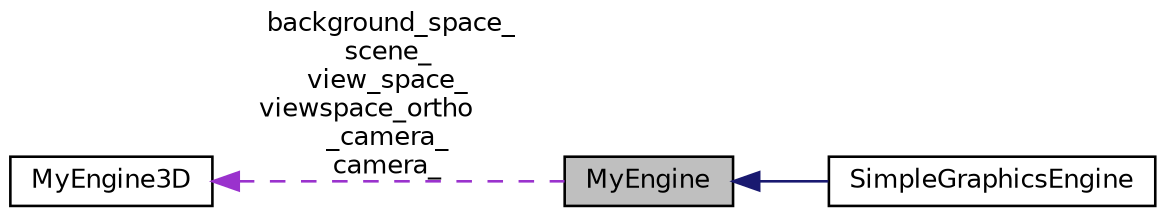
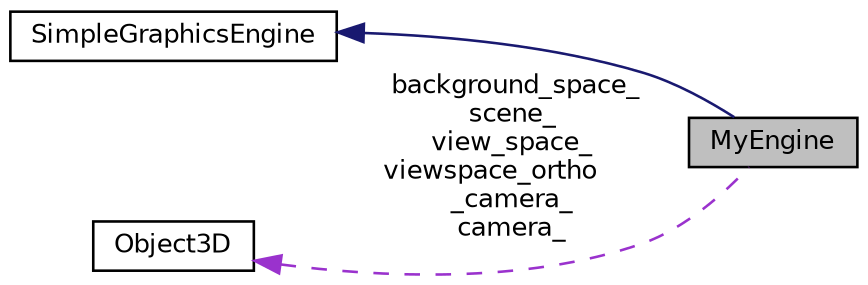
(111, 181) -> (174, 246)
(794, 181) -> (555, 52)
